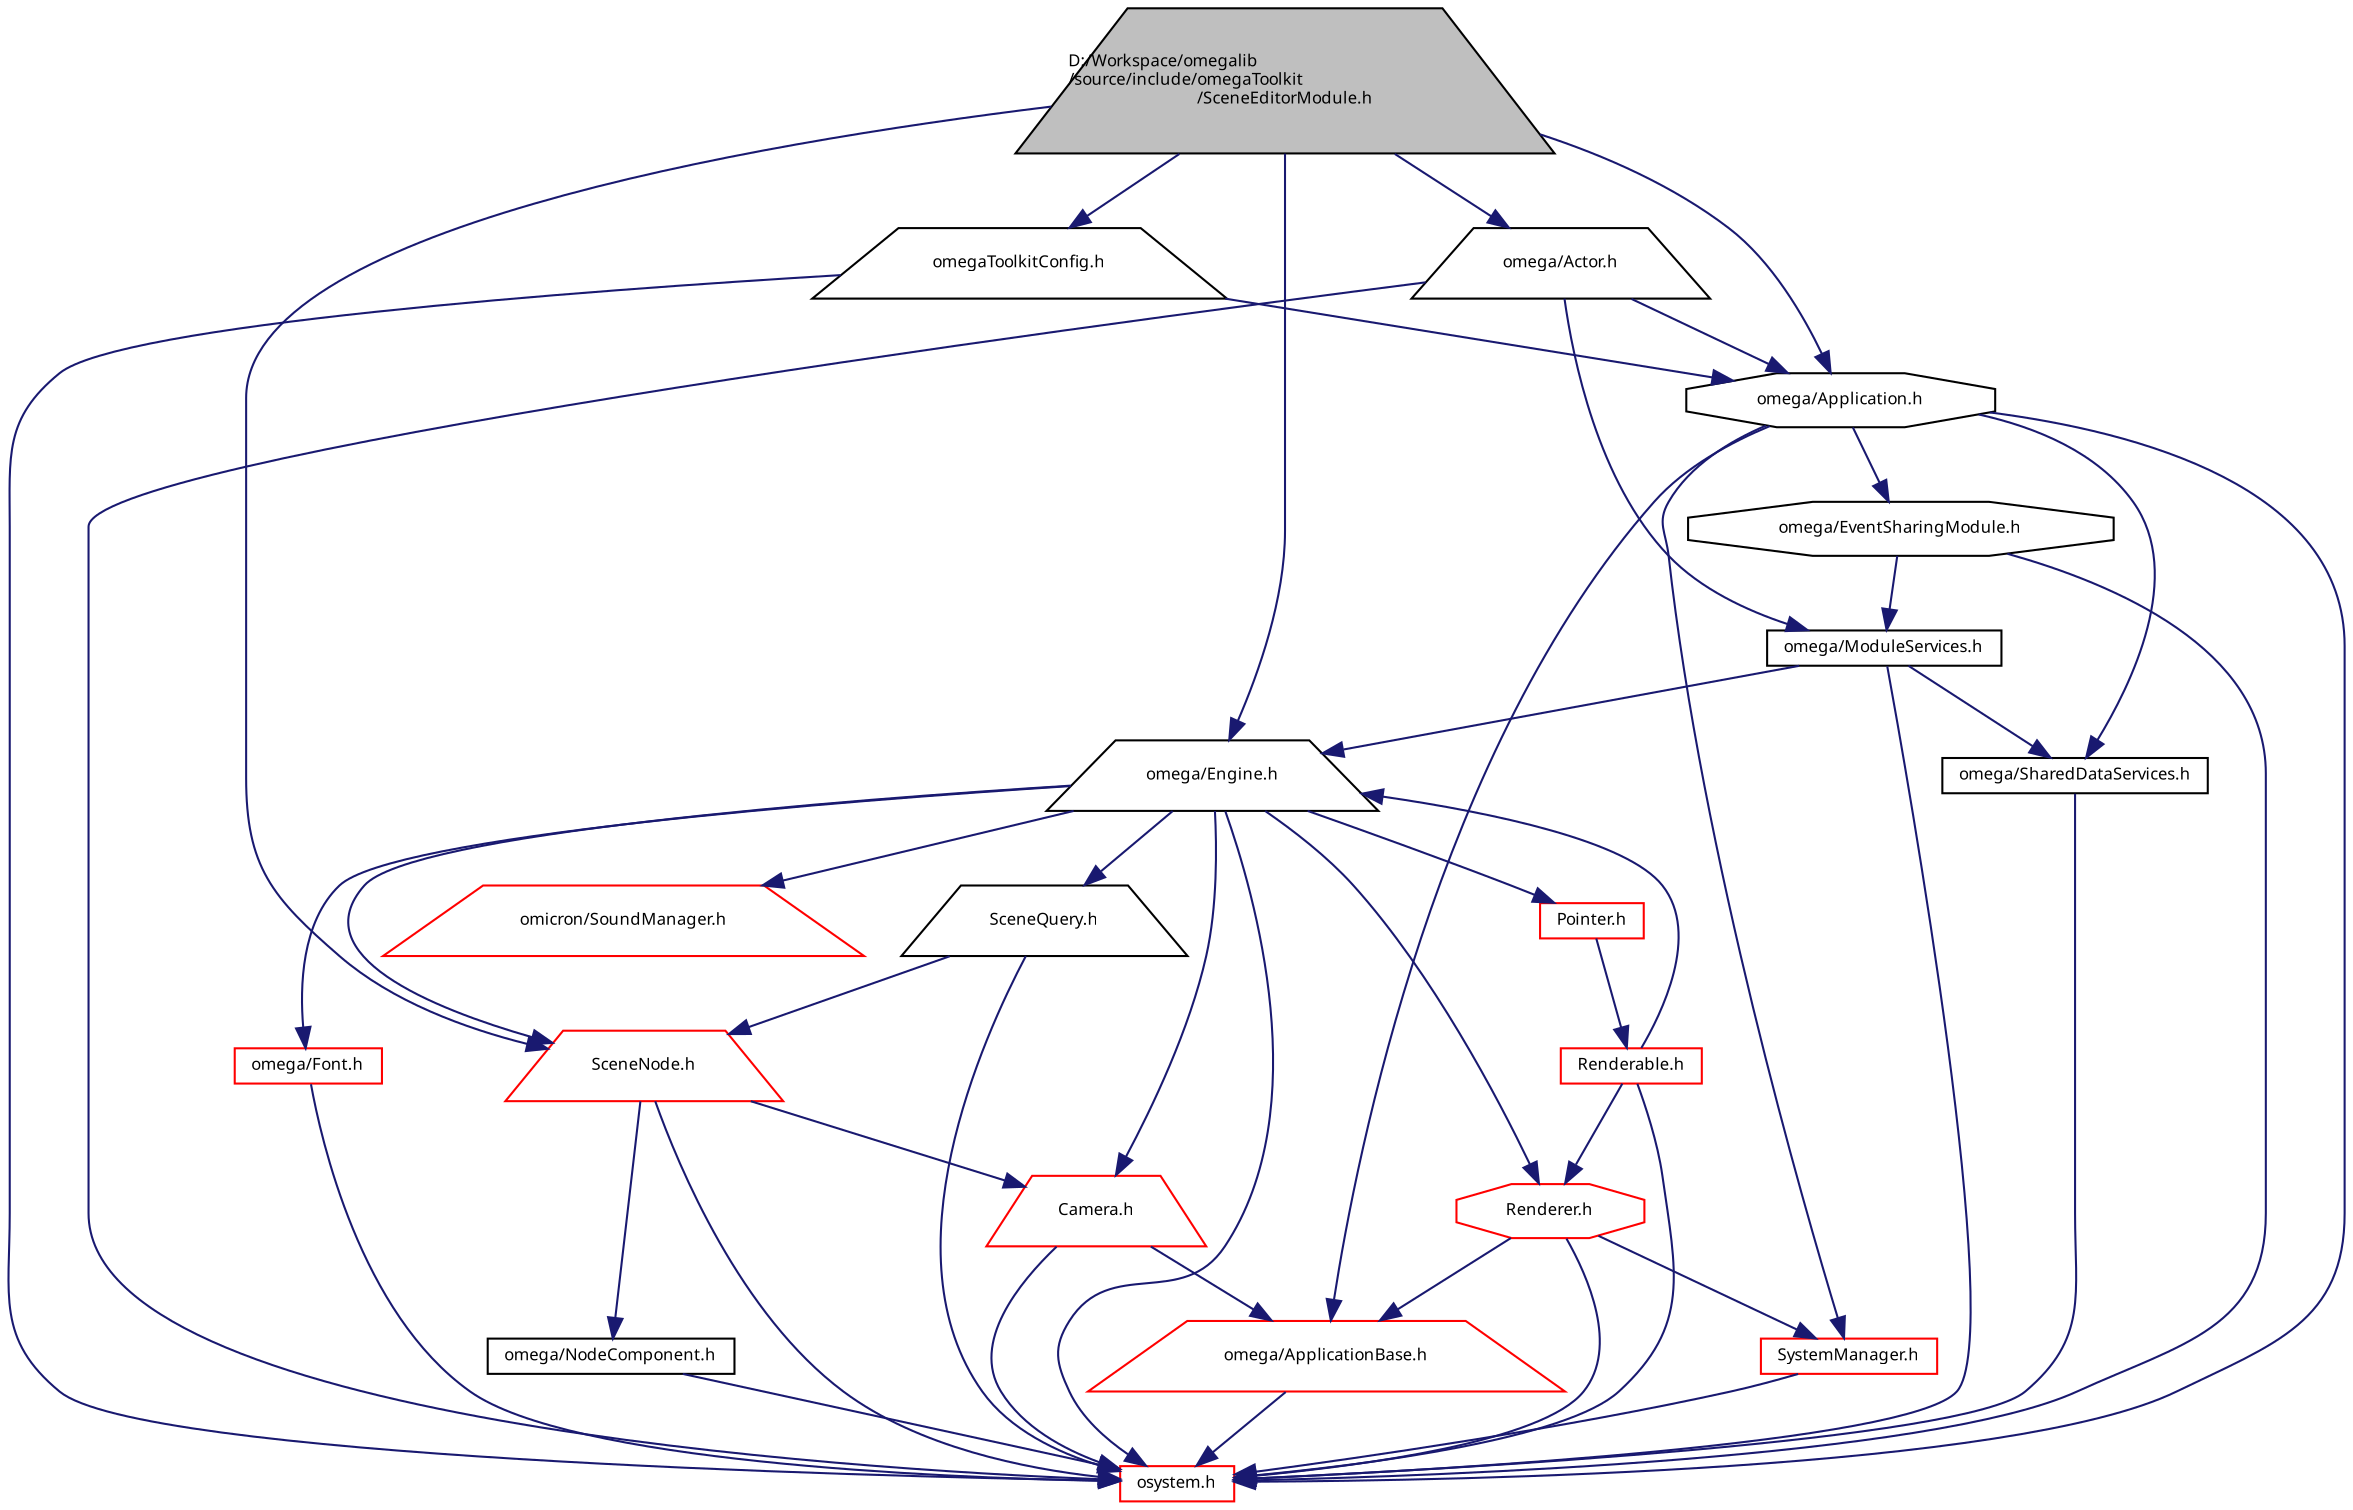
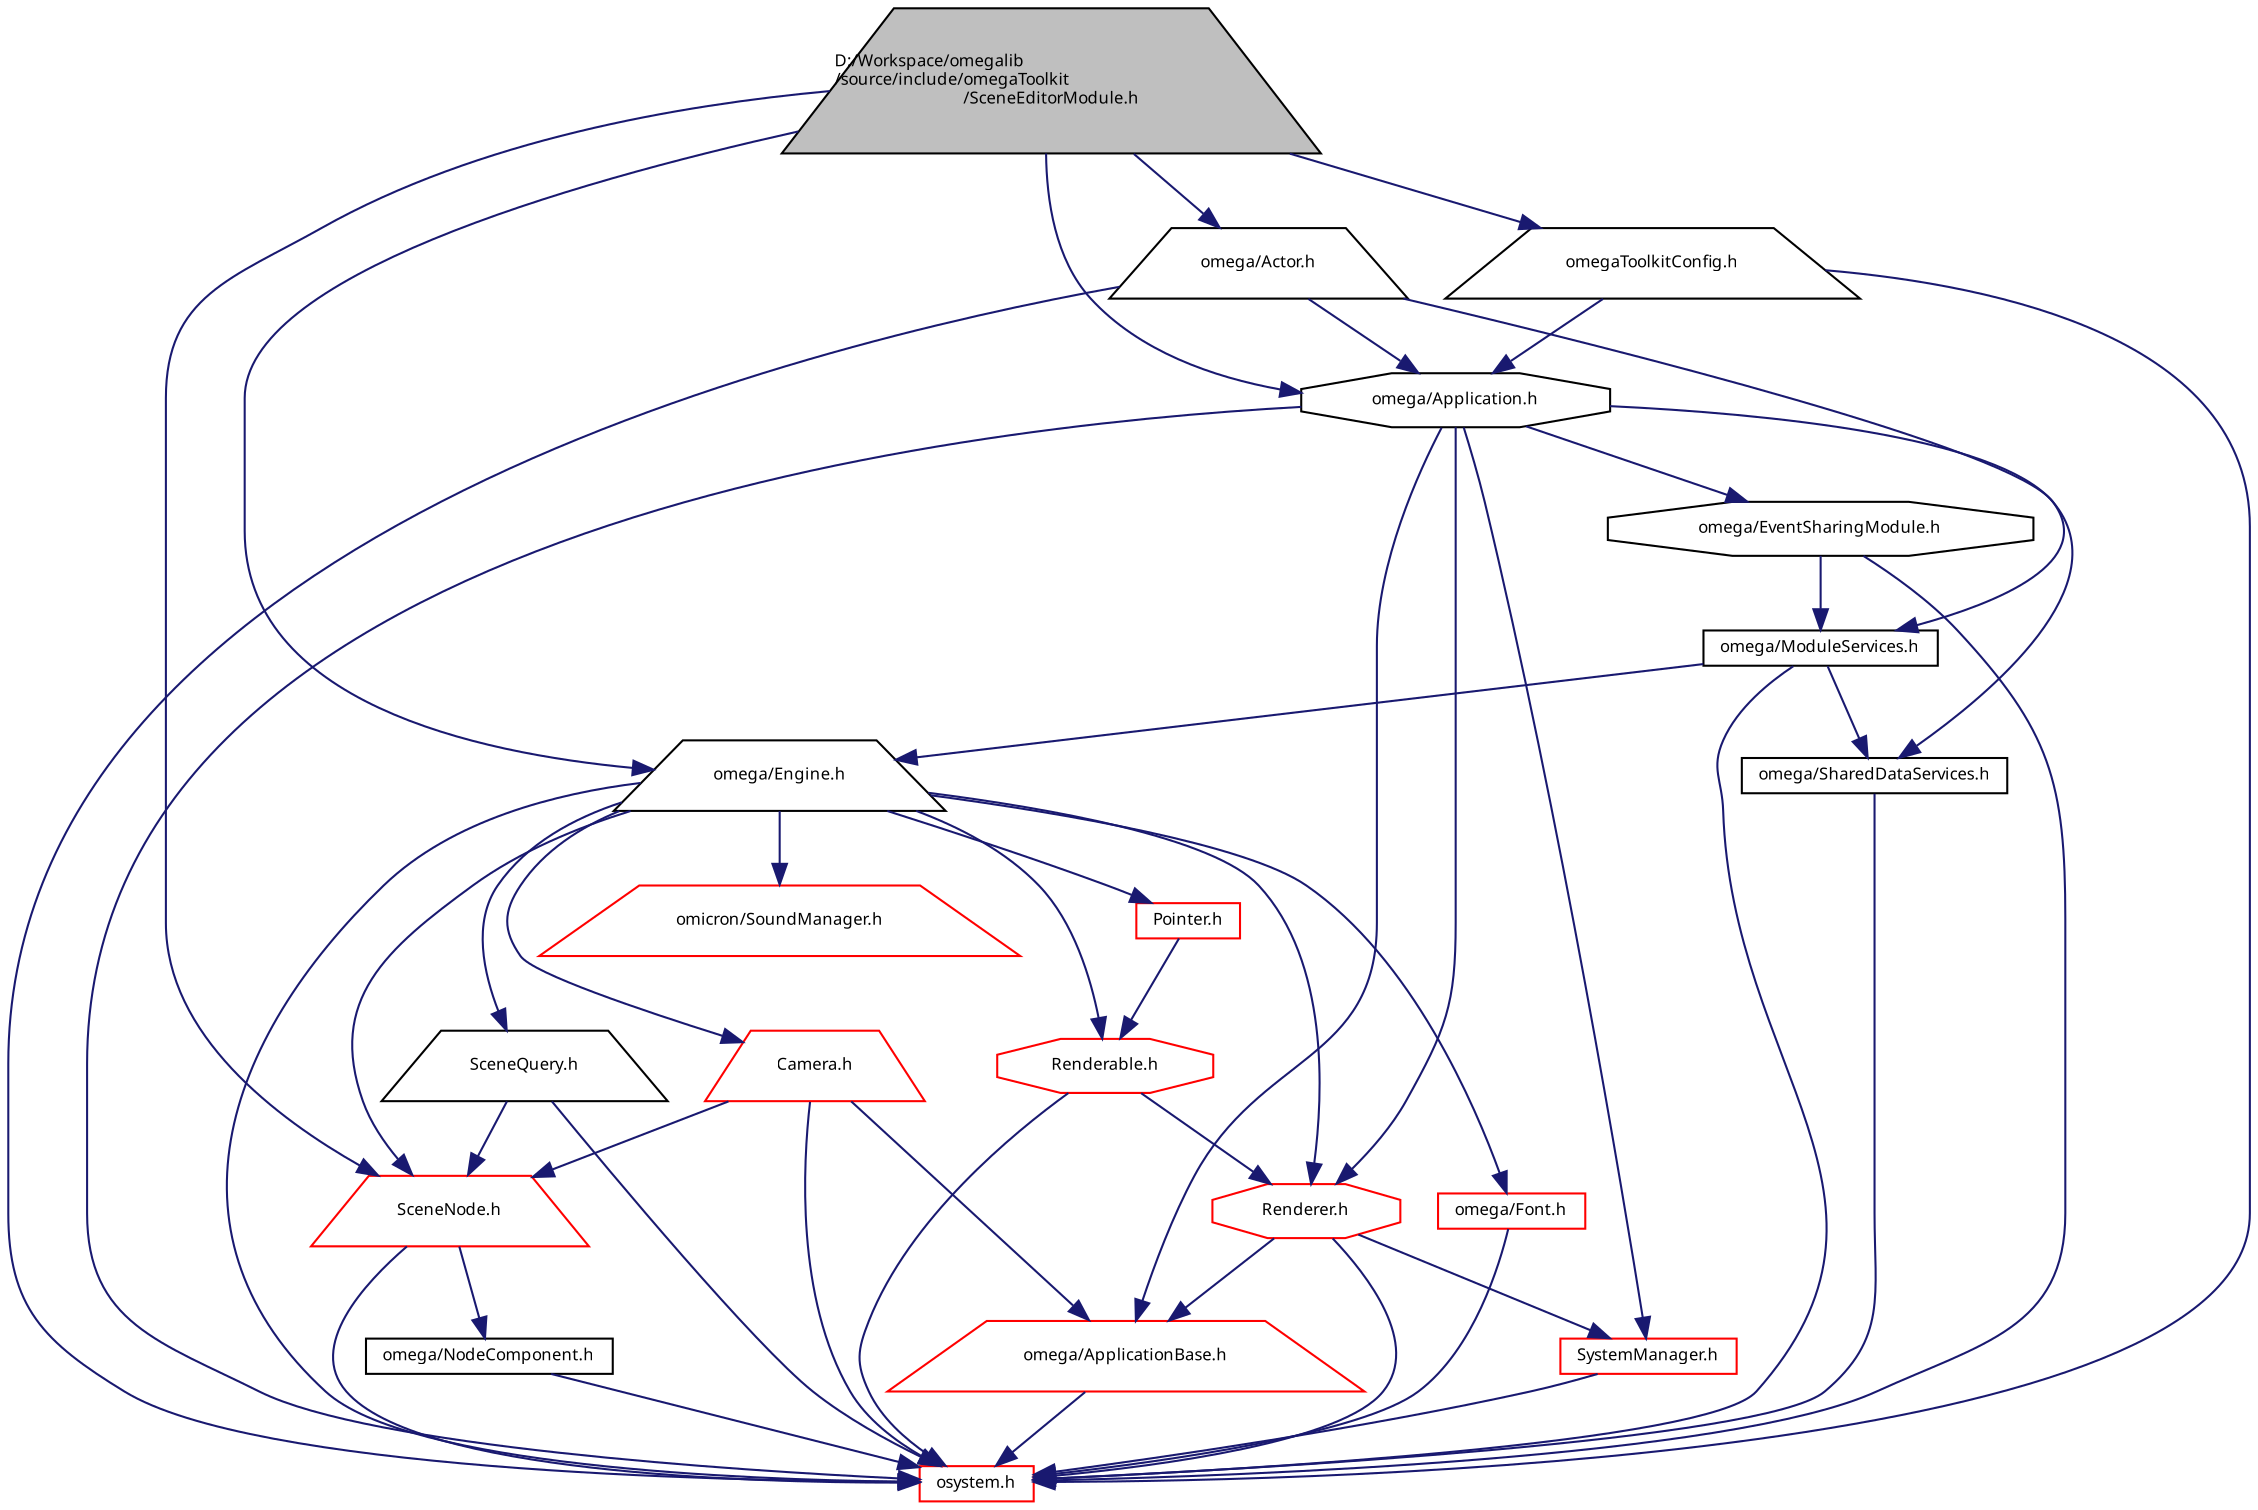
none -> (1456, 813)
(1611, 852) -> (1040, 886)
(1631, 1066) -> (1105, 1066)
(878, 1141) -> (640, 1135)
